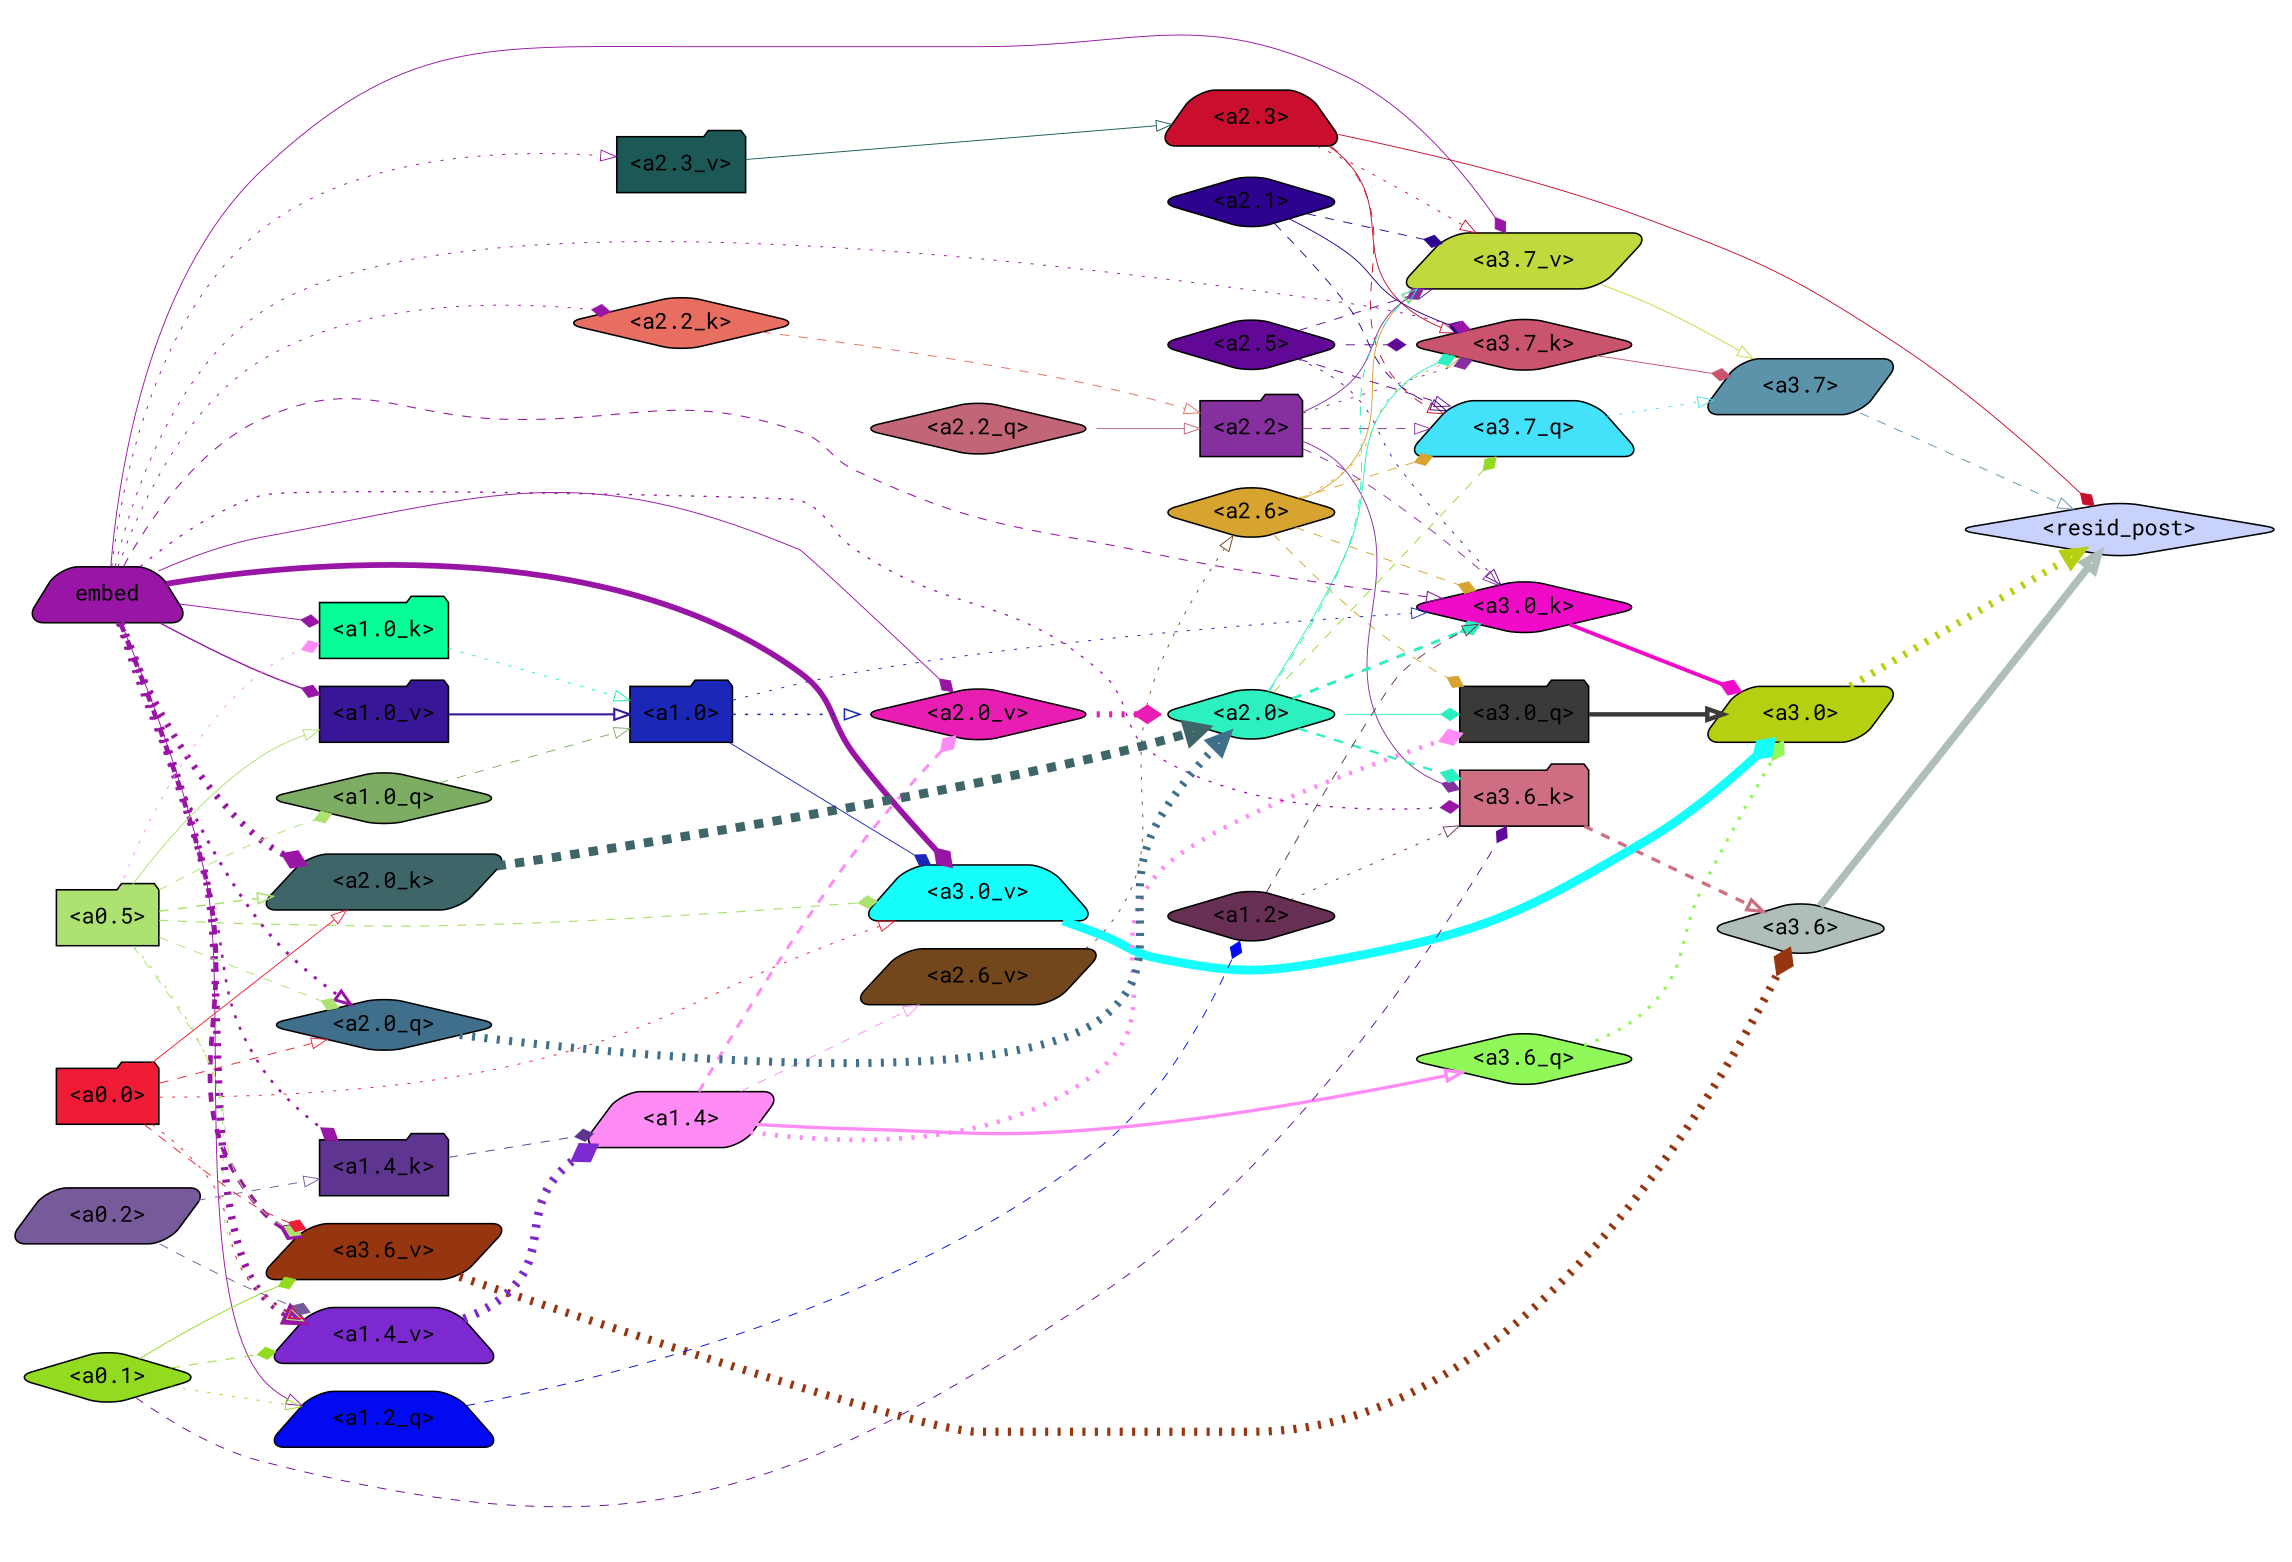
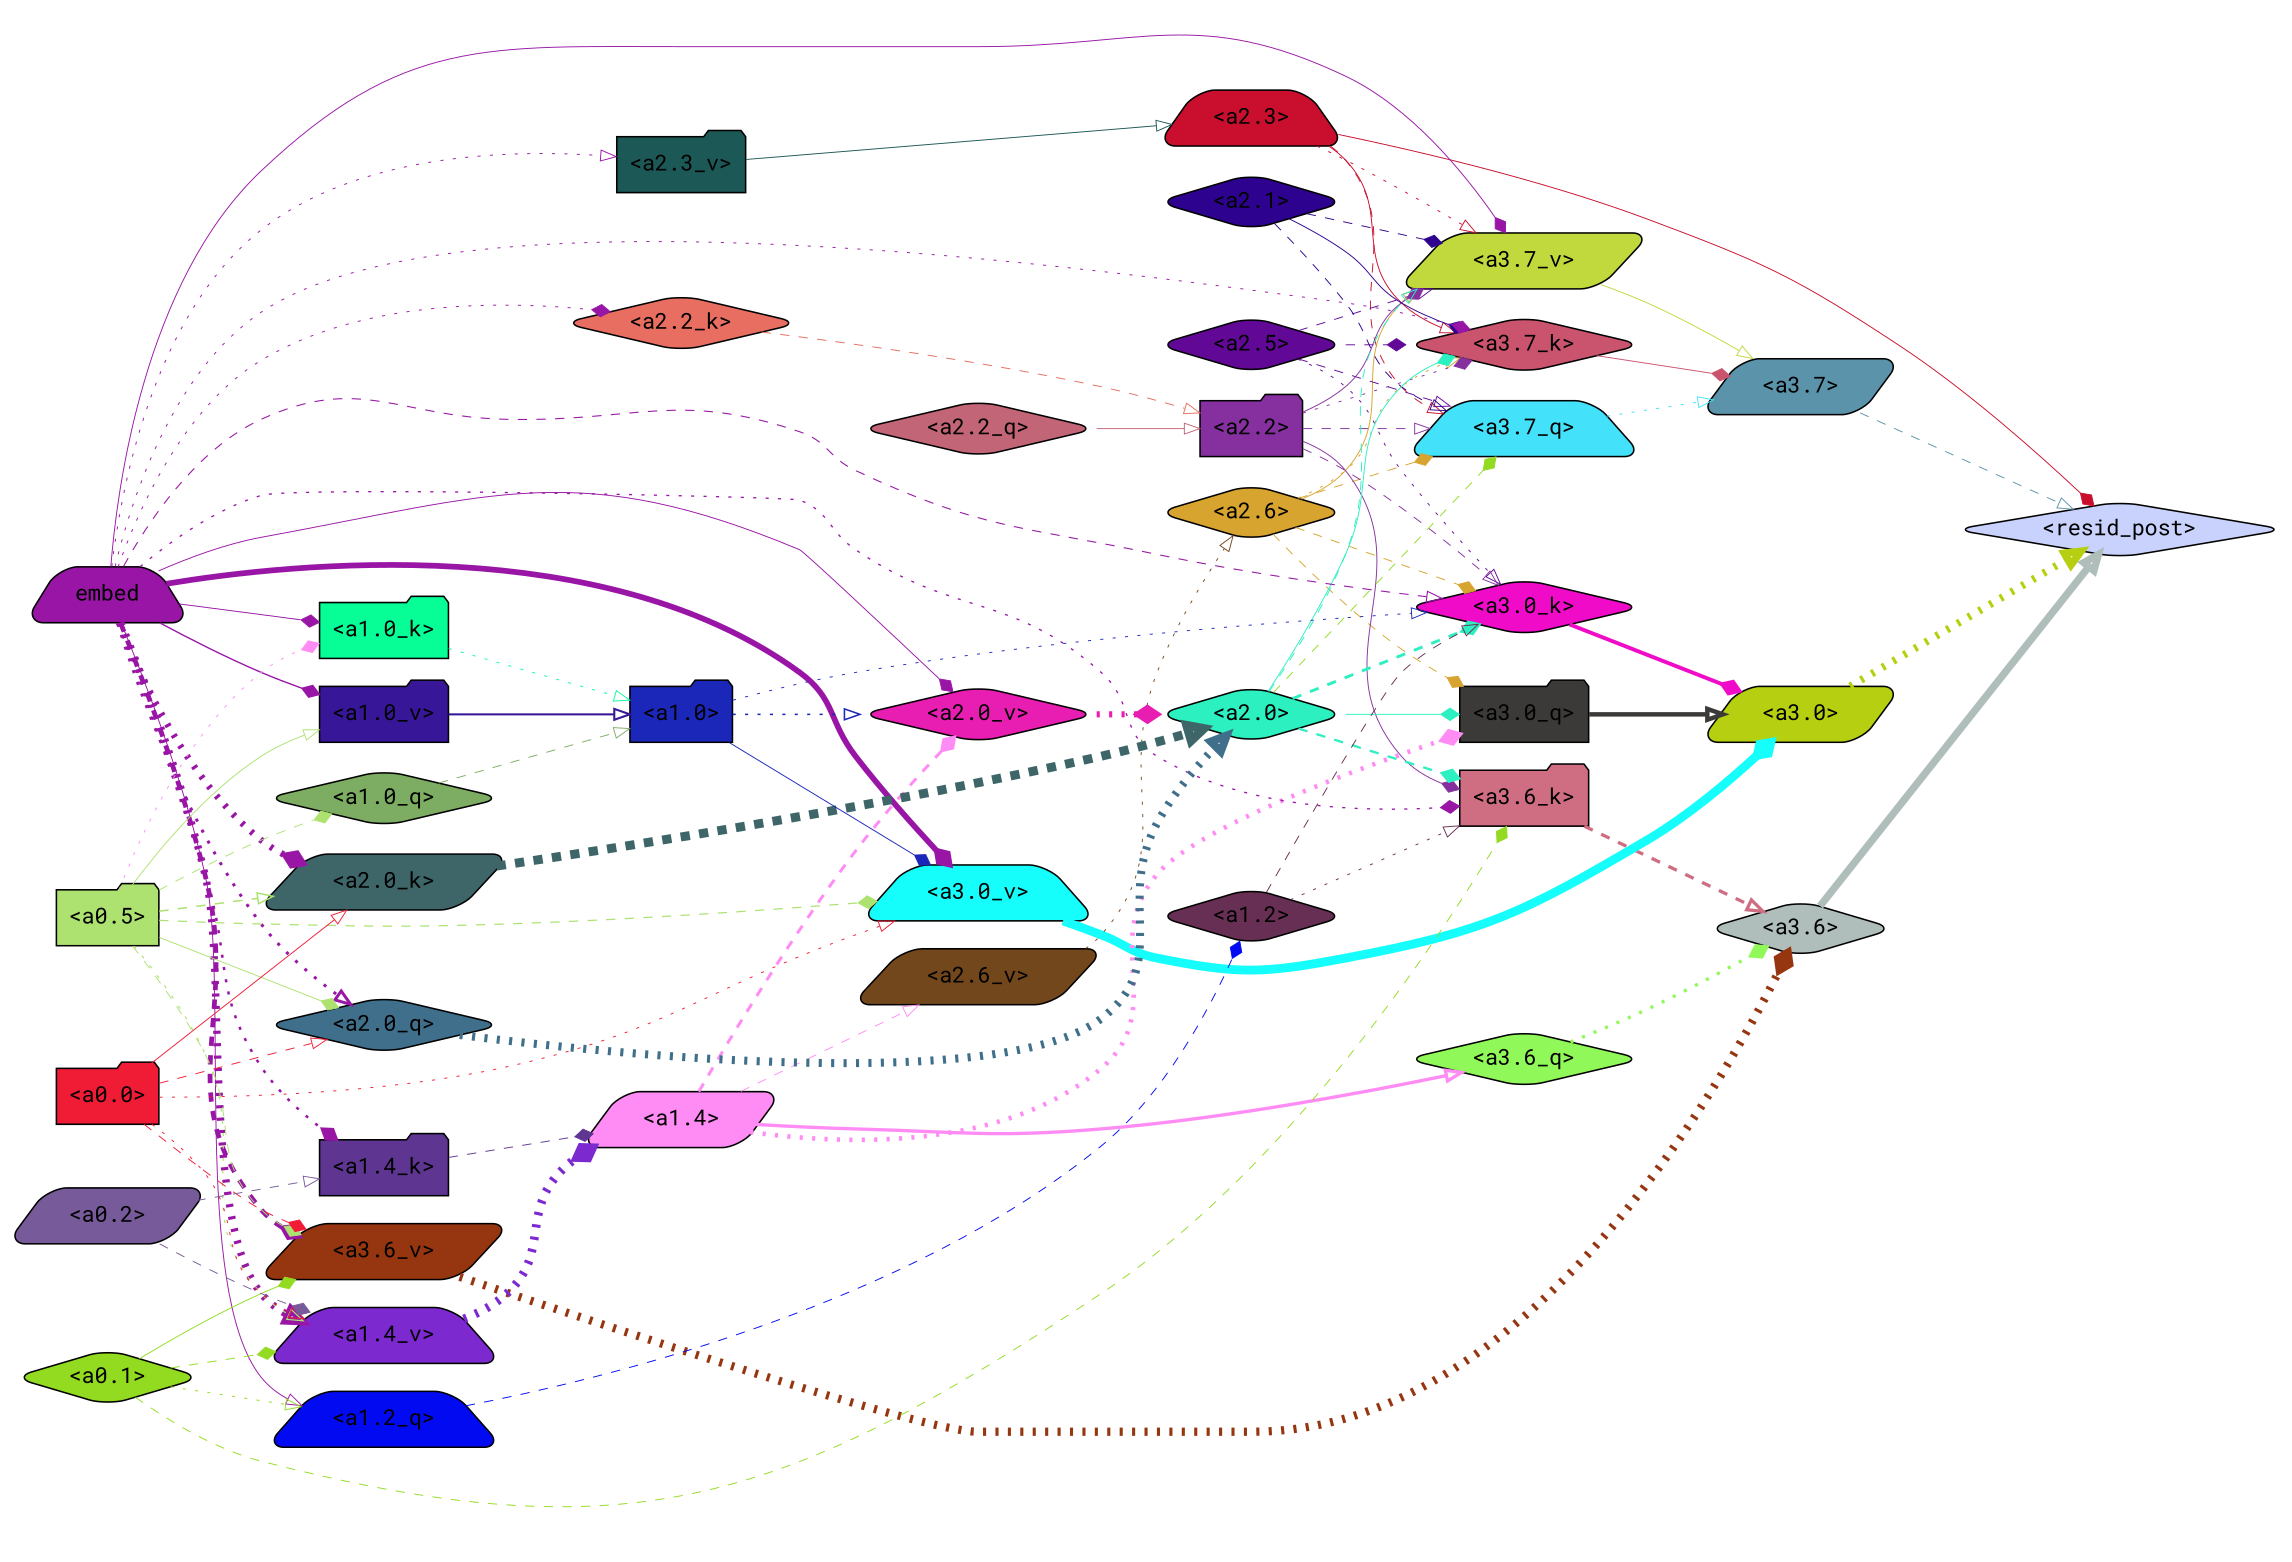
(1691, 916) -> (1662, 1002)
(240, 969) -> (240, 969)
(917, 1406) -> (917, 1406)
